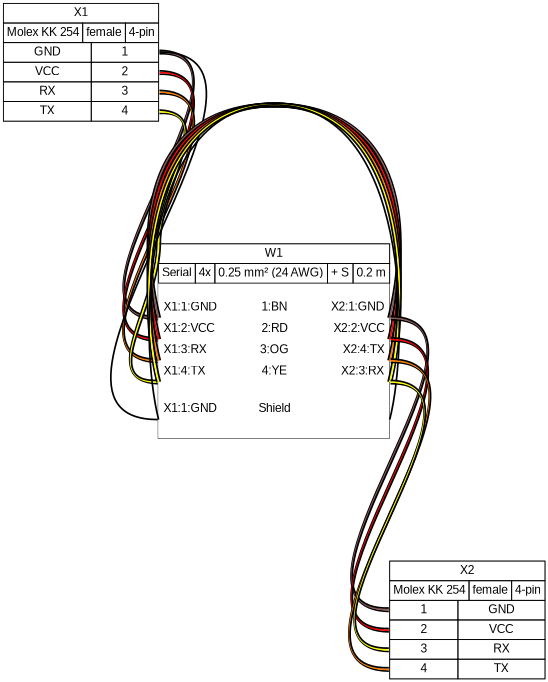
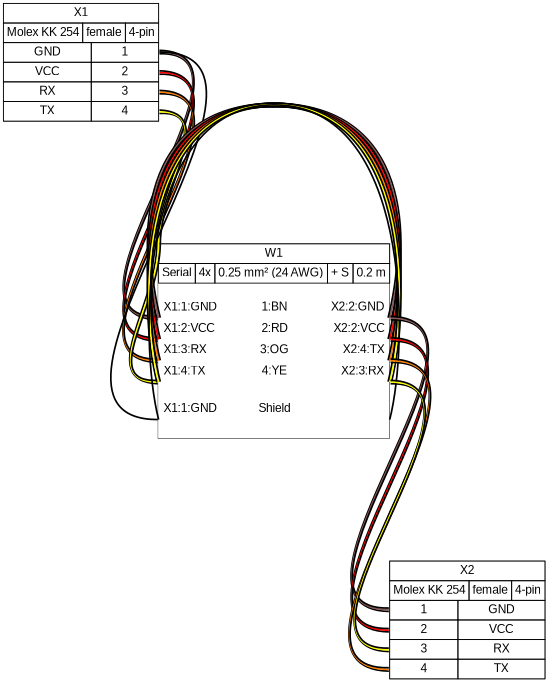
(359, 307) -> (359, 307)
